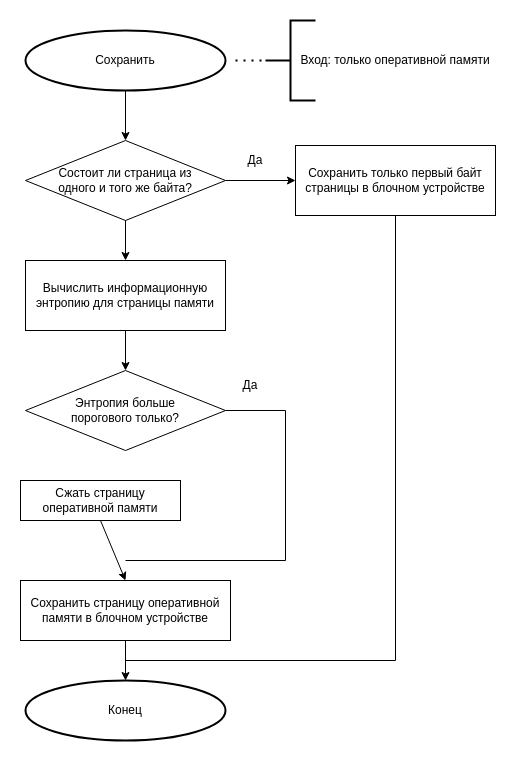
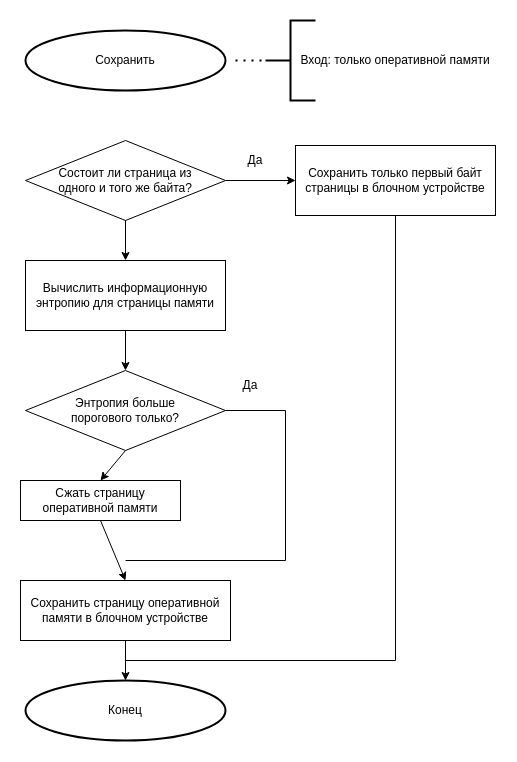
(126, 112) -> none
none -> (115, 463)
